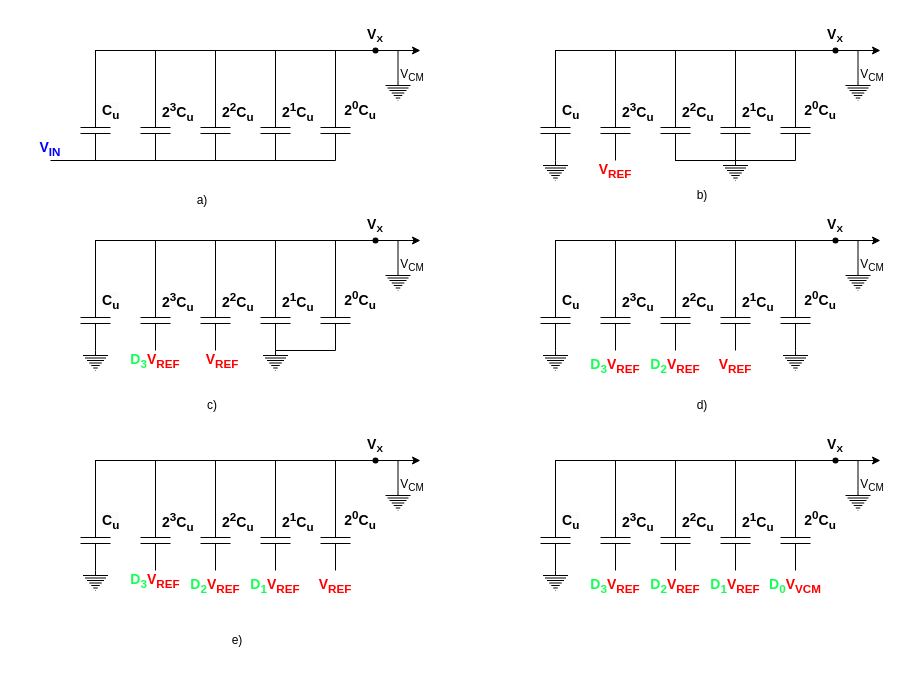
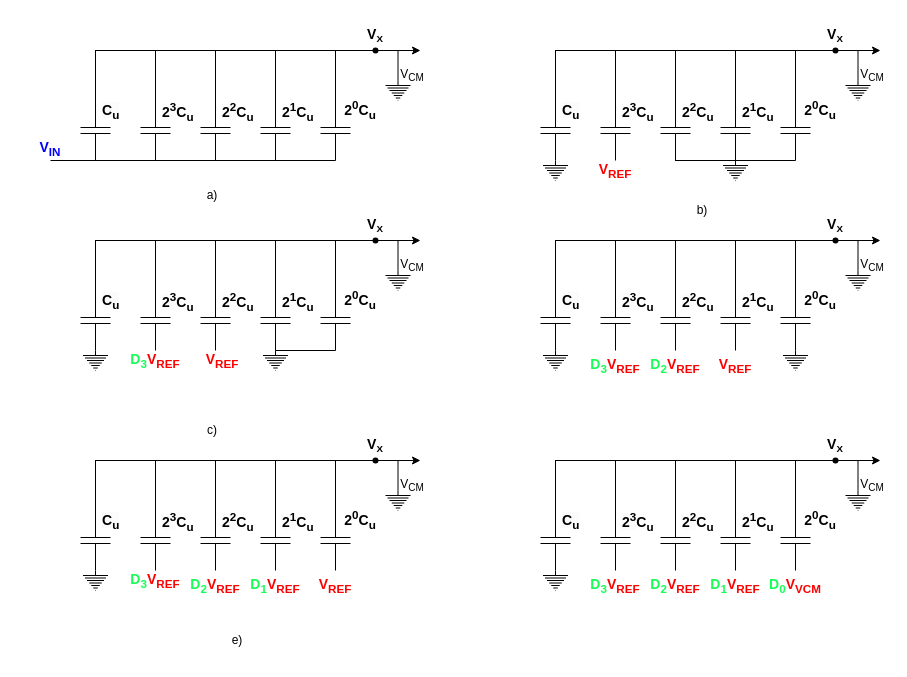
(703, 196) -> (703, 211)
(203, 201) -> (213, 196)
(213, 406) -> (213, 431)
(703, 406) -> none
